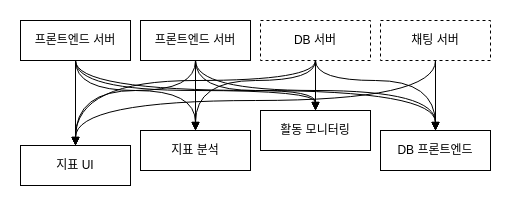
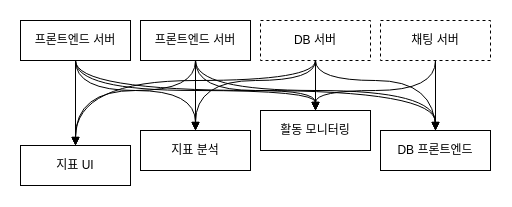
none -> (418, 84)
(422, 93) -> (420, 92)
(192, 102) -> none
